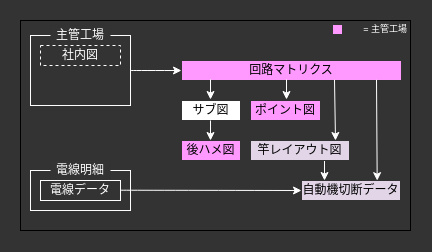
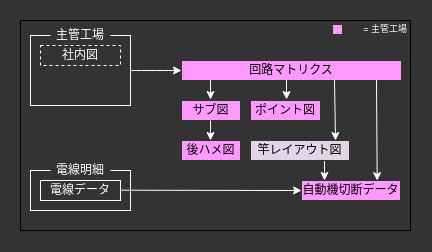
(211, 111) -> (211, 111)
(351, 191) -> (351, 191)
